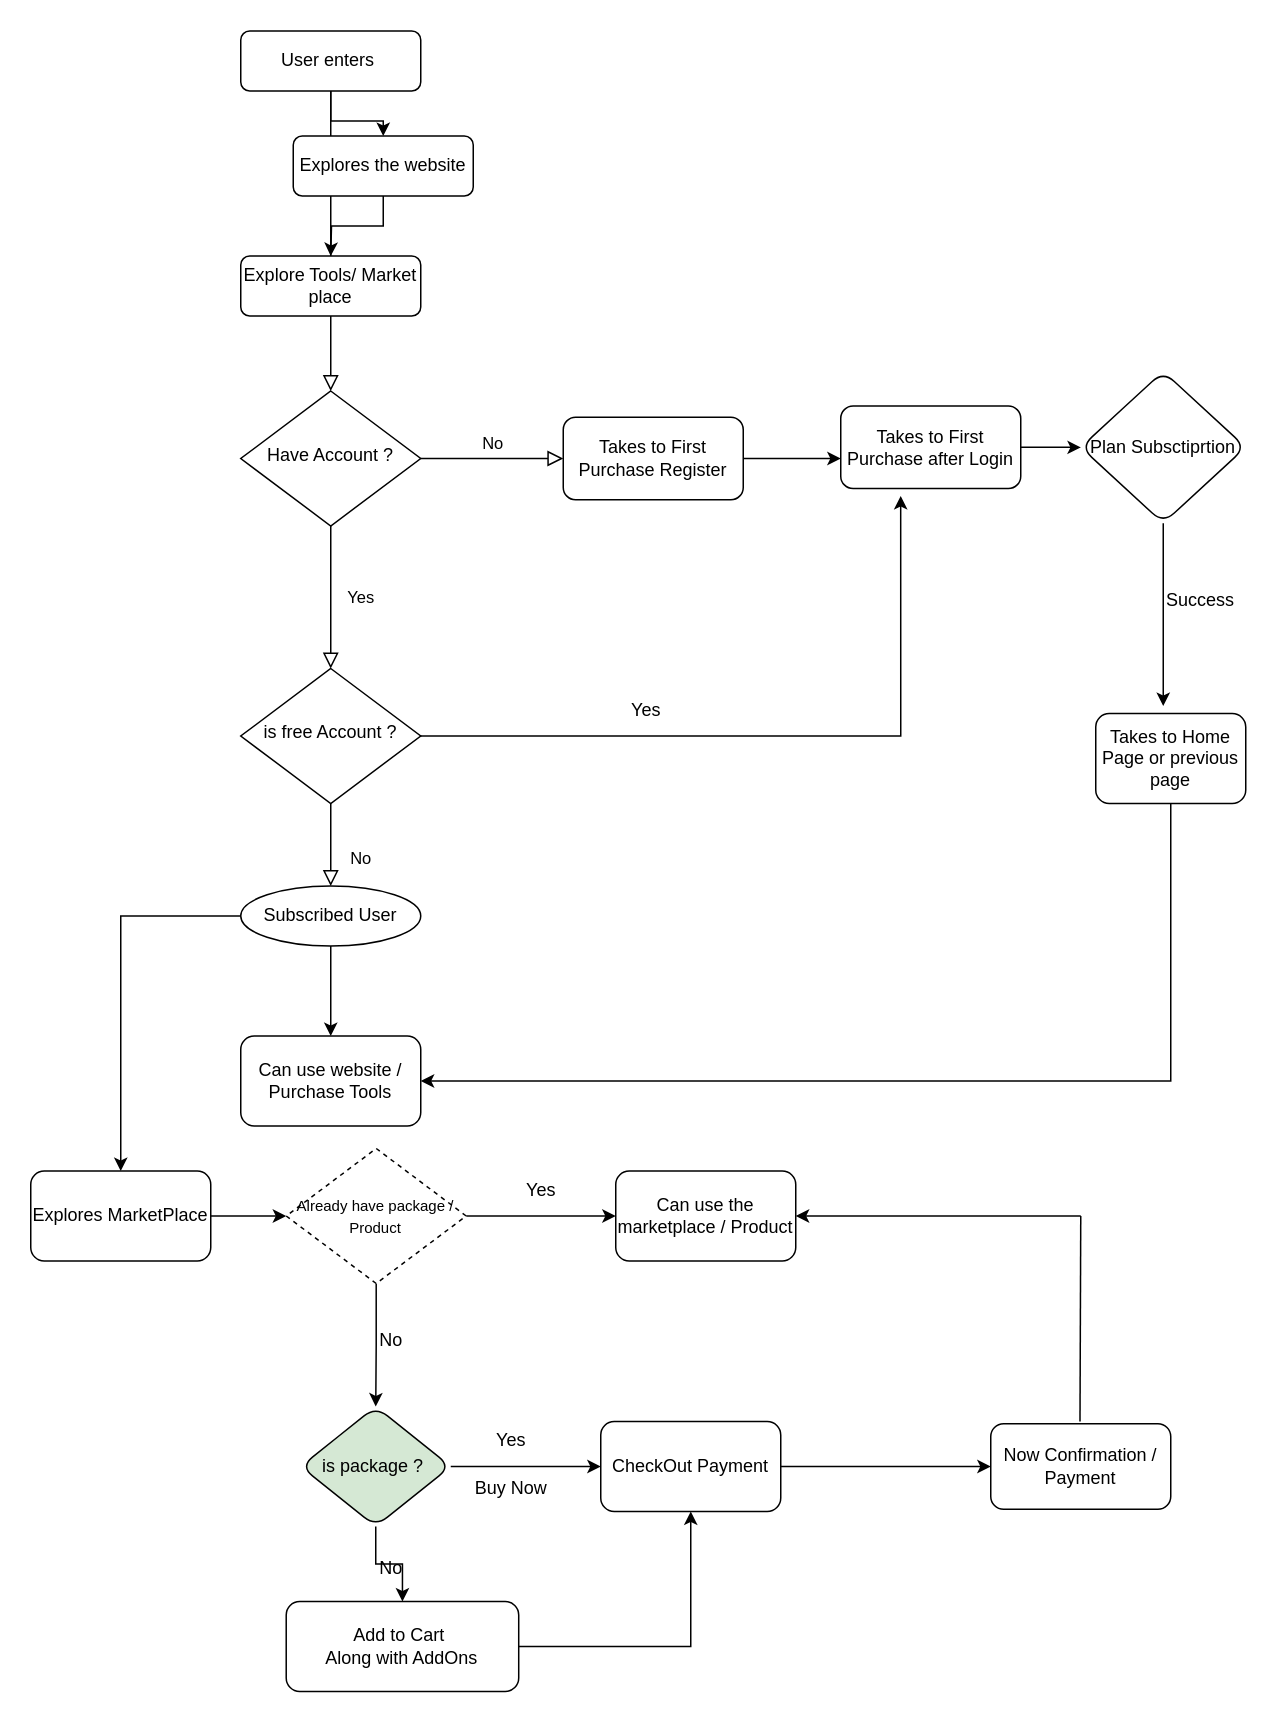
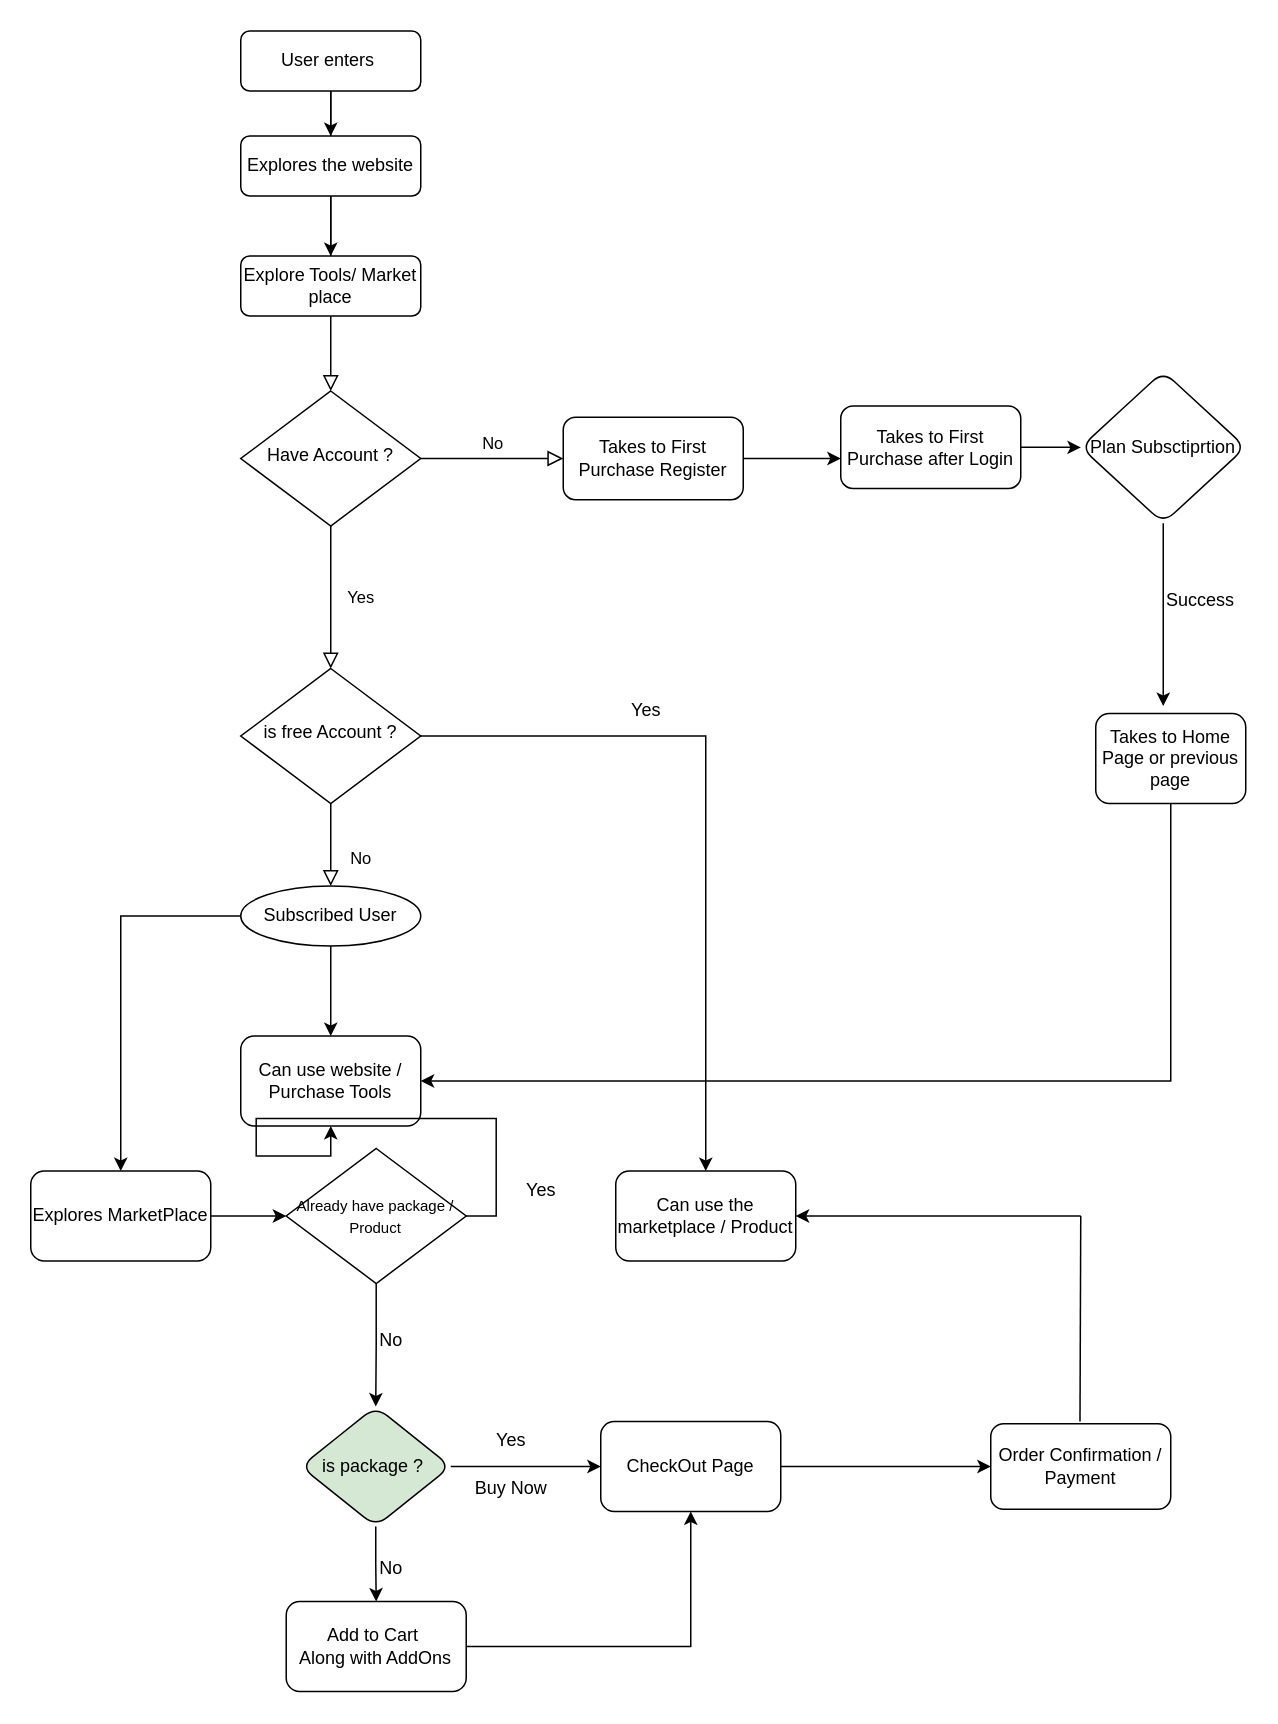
(383, 166) -> (331, 166)
(901, 720) -> (706, 947)
(376, 1216) -> (376, 1216)
(550, 1216) -> (361, 1118)
(691, 1466) -> (691, 1466)
(1081, 1466) -> (1081, 1466)
(402, 1646) -> (376, 1646)
